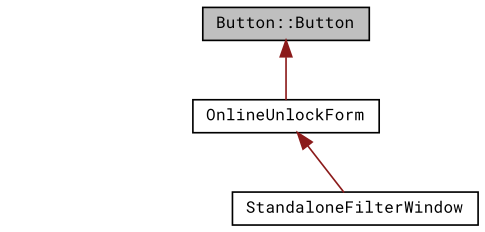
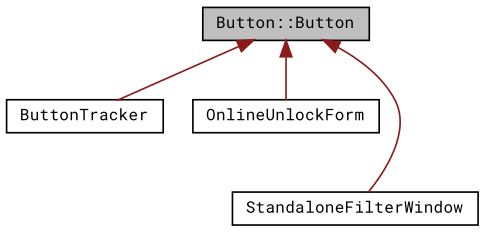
none -> (85, 116)
(326, 169) -> (399, 111)
